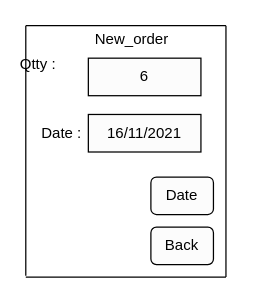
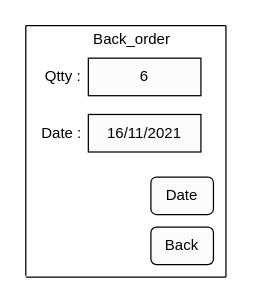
(132, 39) -> (132, 39)
(38, 64) -> (63, 77)
